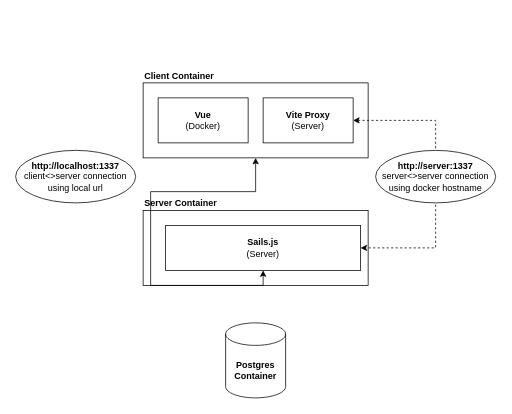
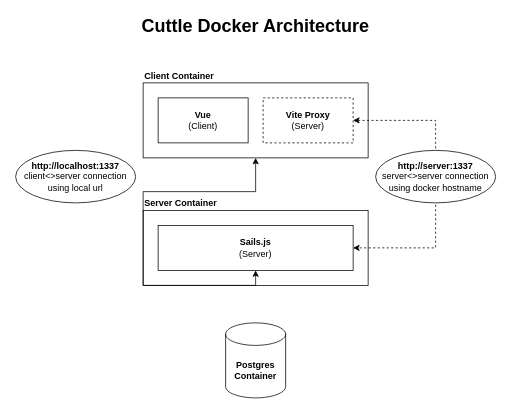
none -> (255, 27)
(203, 120) -> (203, 120)
(308, 120) -> (308, 120)
(263, 248) -> (255, 248)
